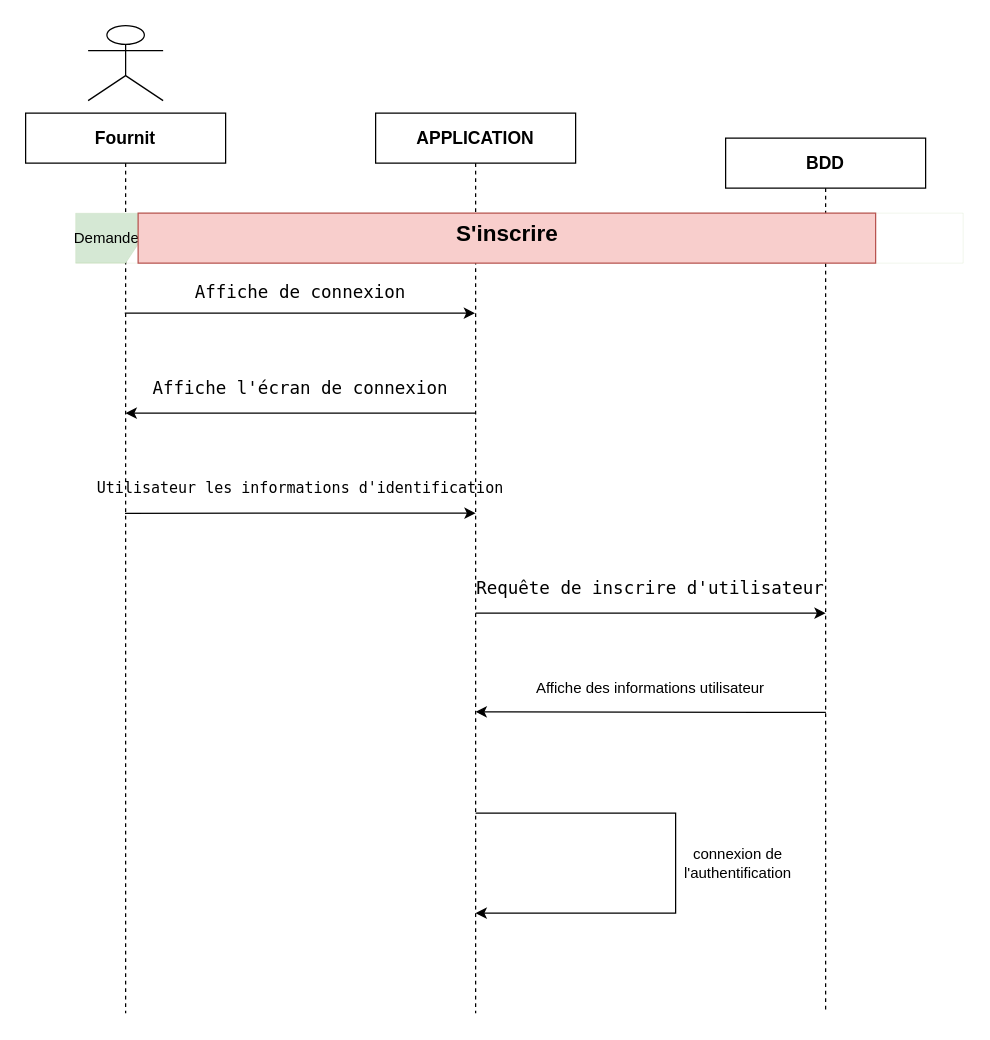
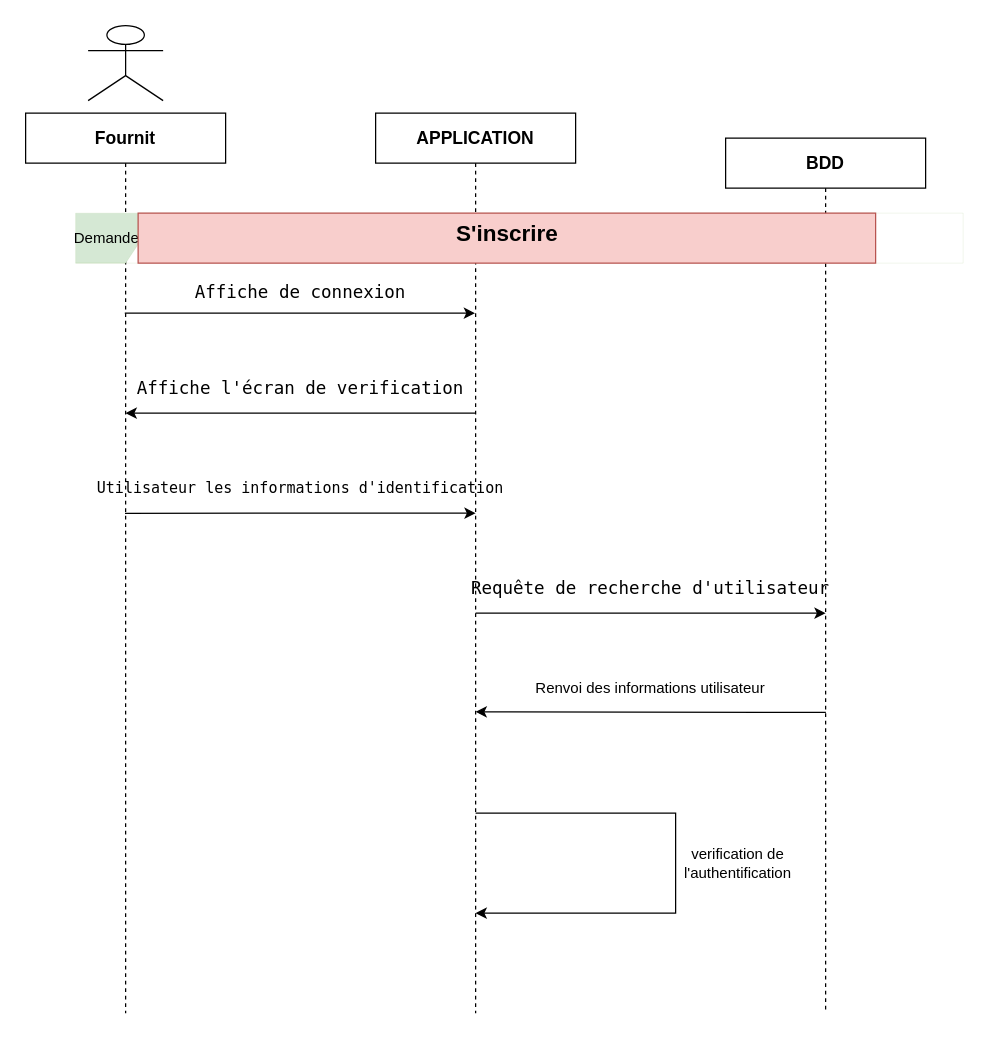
(301, 388) -> (301, 388)
(651, 588) -> (651, 588)
(651, 688) -> (651, 688)
(738, 863) -> (738, 863)
